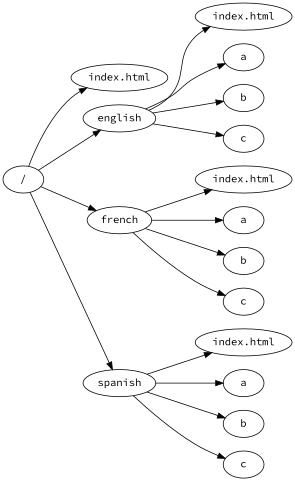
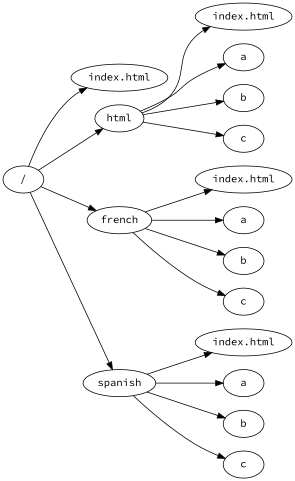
(119, 118) -> (119, 118)
